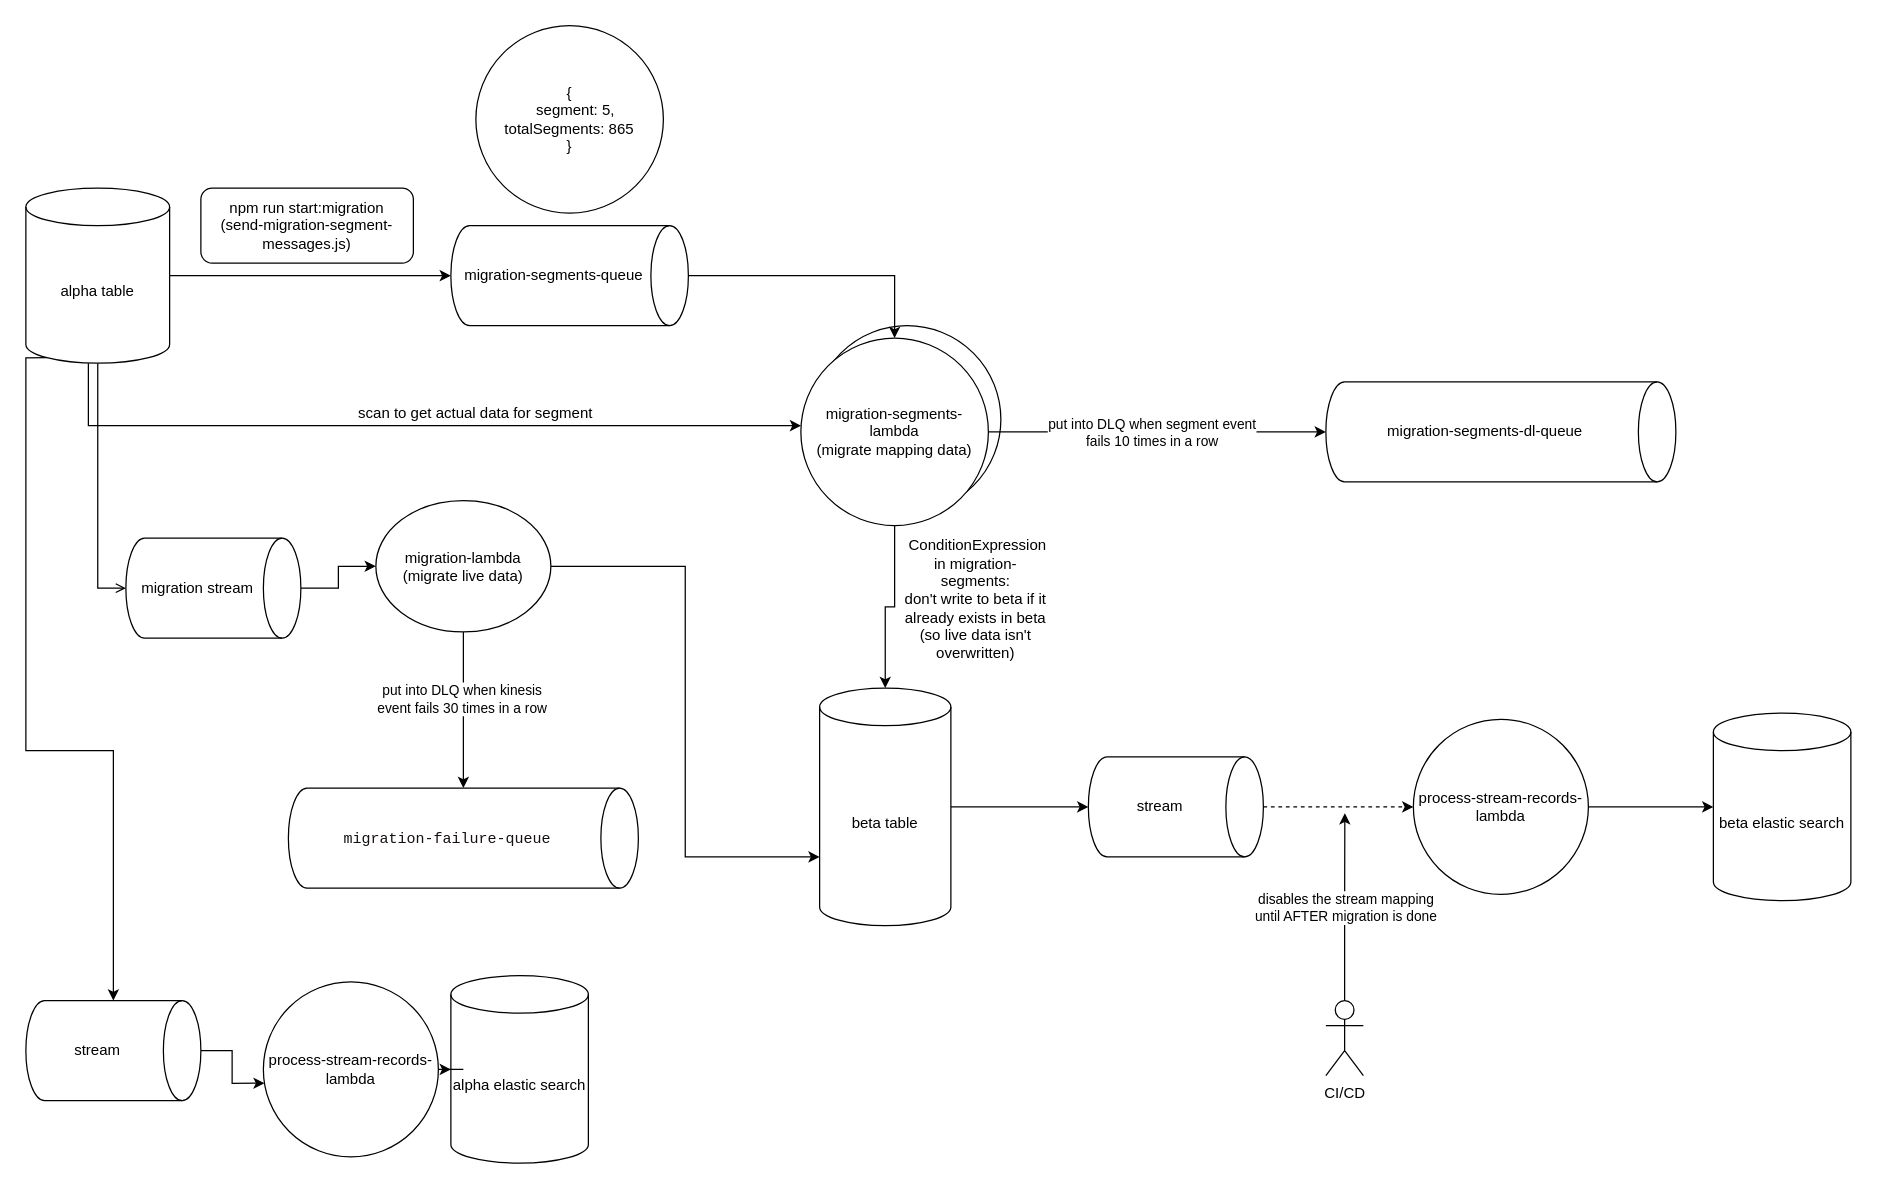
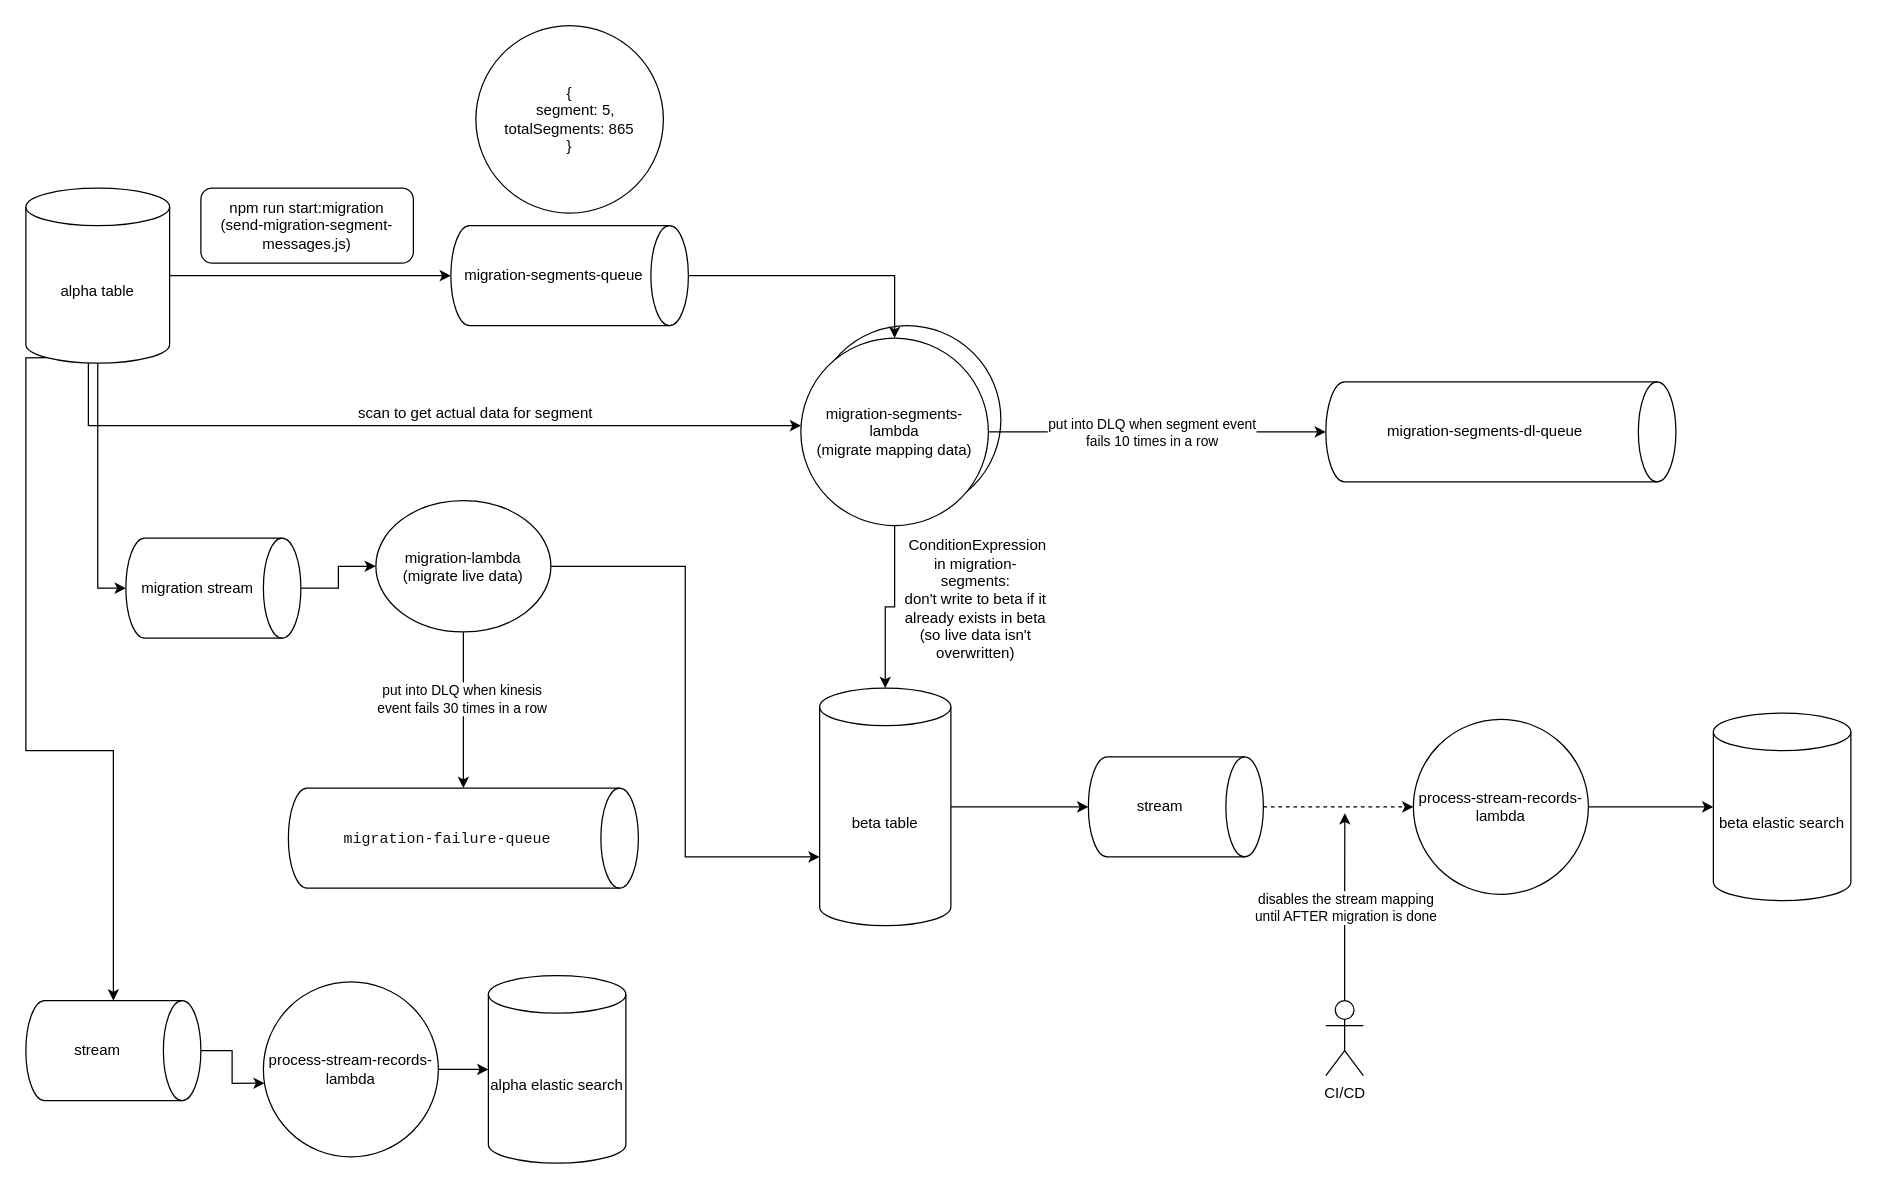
(117, 588) -> (116, 588)
(519, 1069) -> (557, 1069)
